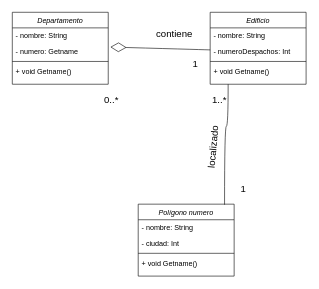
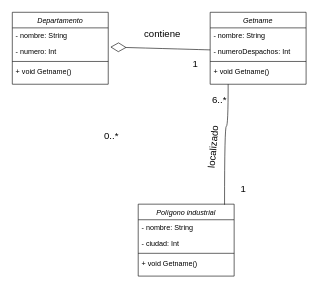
(258, 20) -> (258, 20)
(174, 33) -> (162, 33)
(47, 52) -> (39, 52)
(111, 99) -> (111, 135)
(220, 99) -> (220, 99)
(186, 212) -> (186, 212)
